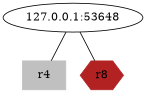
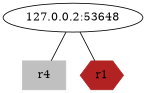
(73, 18) -> (73, 18)
(102, 75) -> (102, 75)
